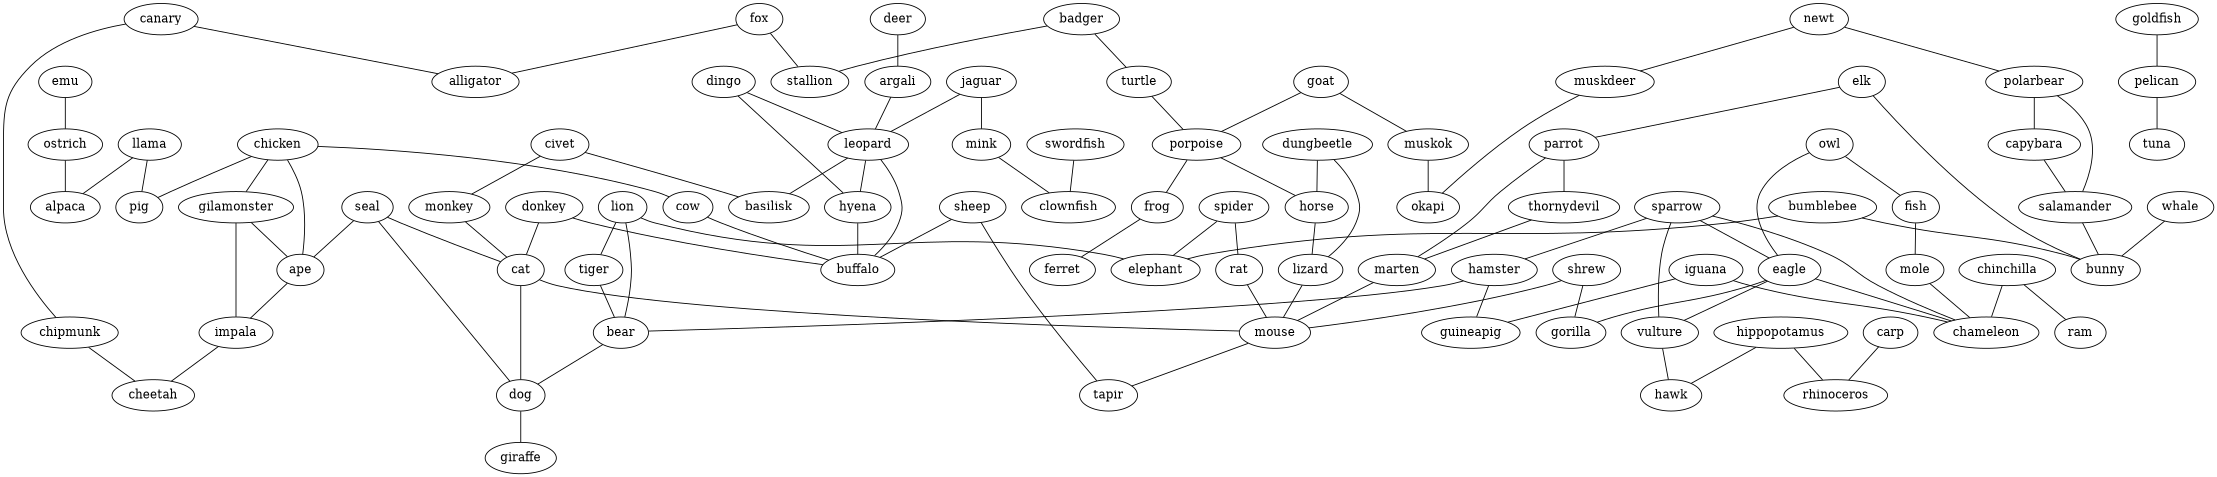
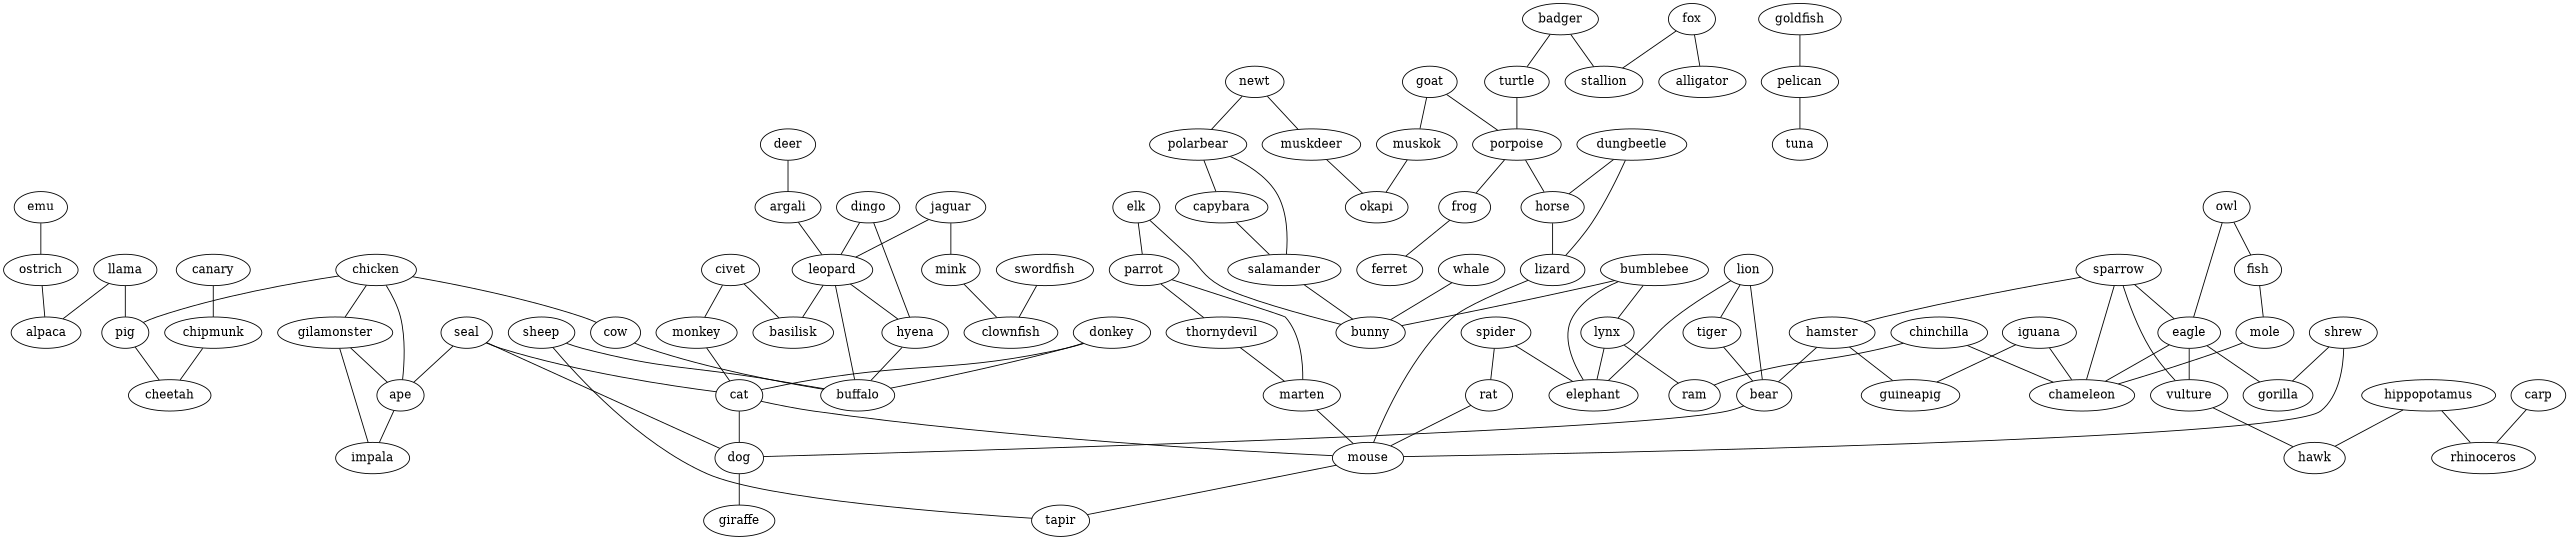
(316, 50) -> none
none -> (1607, 333)
(195, 364) -> (147, 364)
